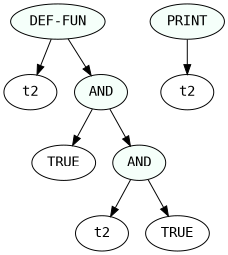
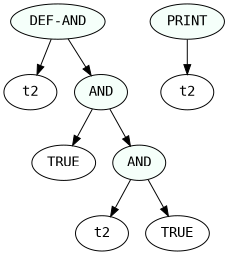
(58, 22) -> (58, 22)
